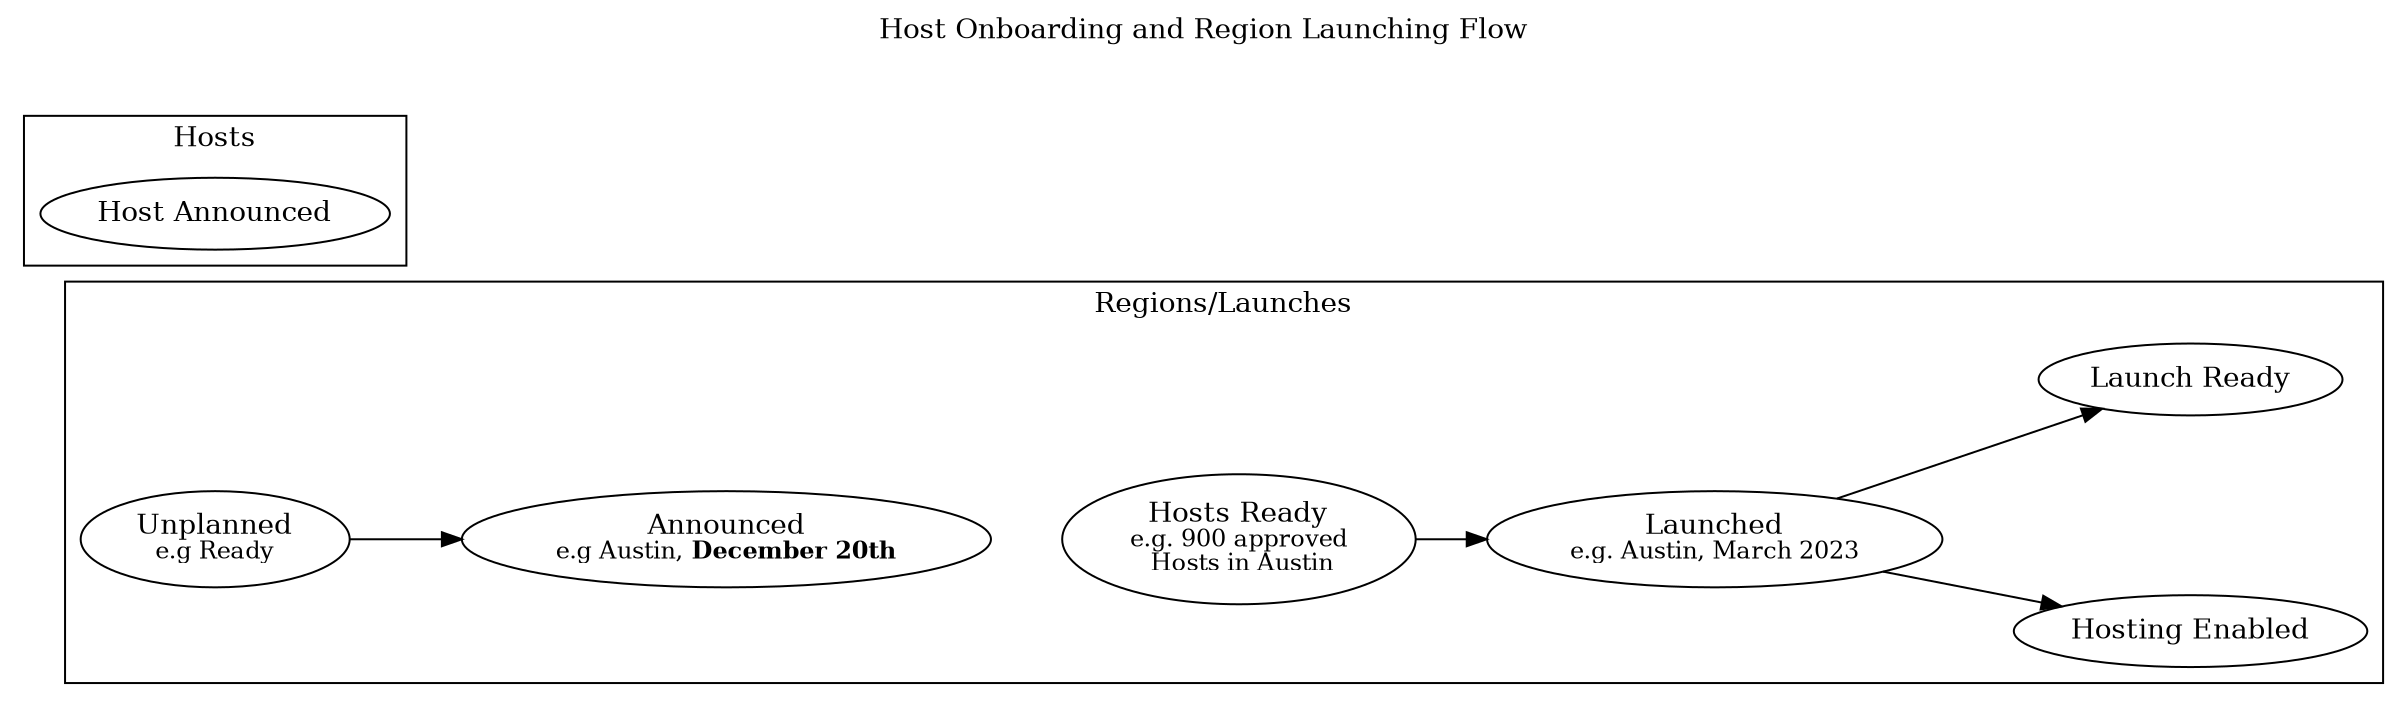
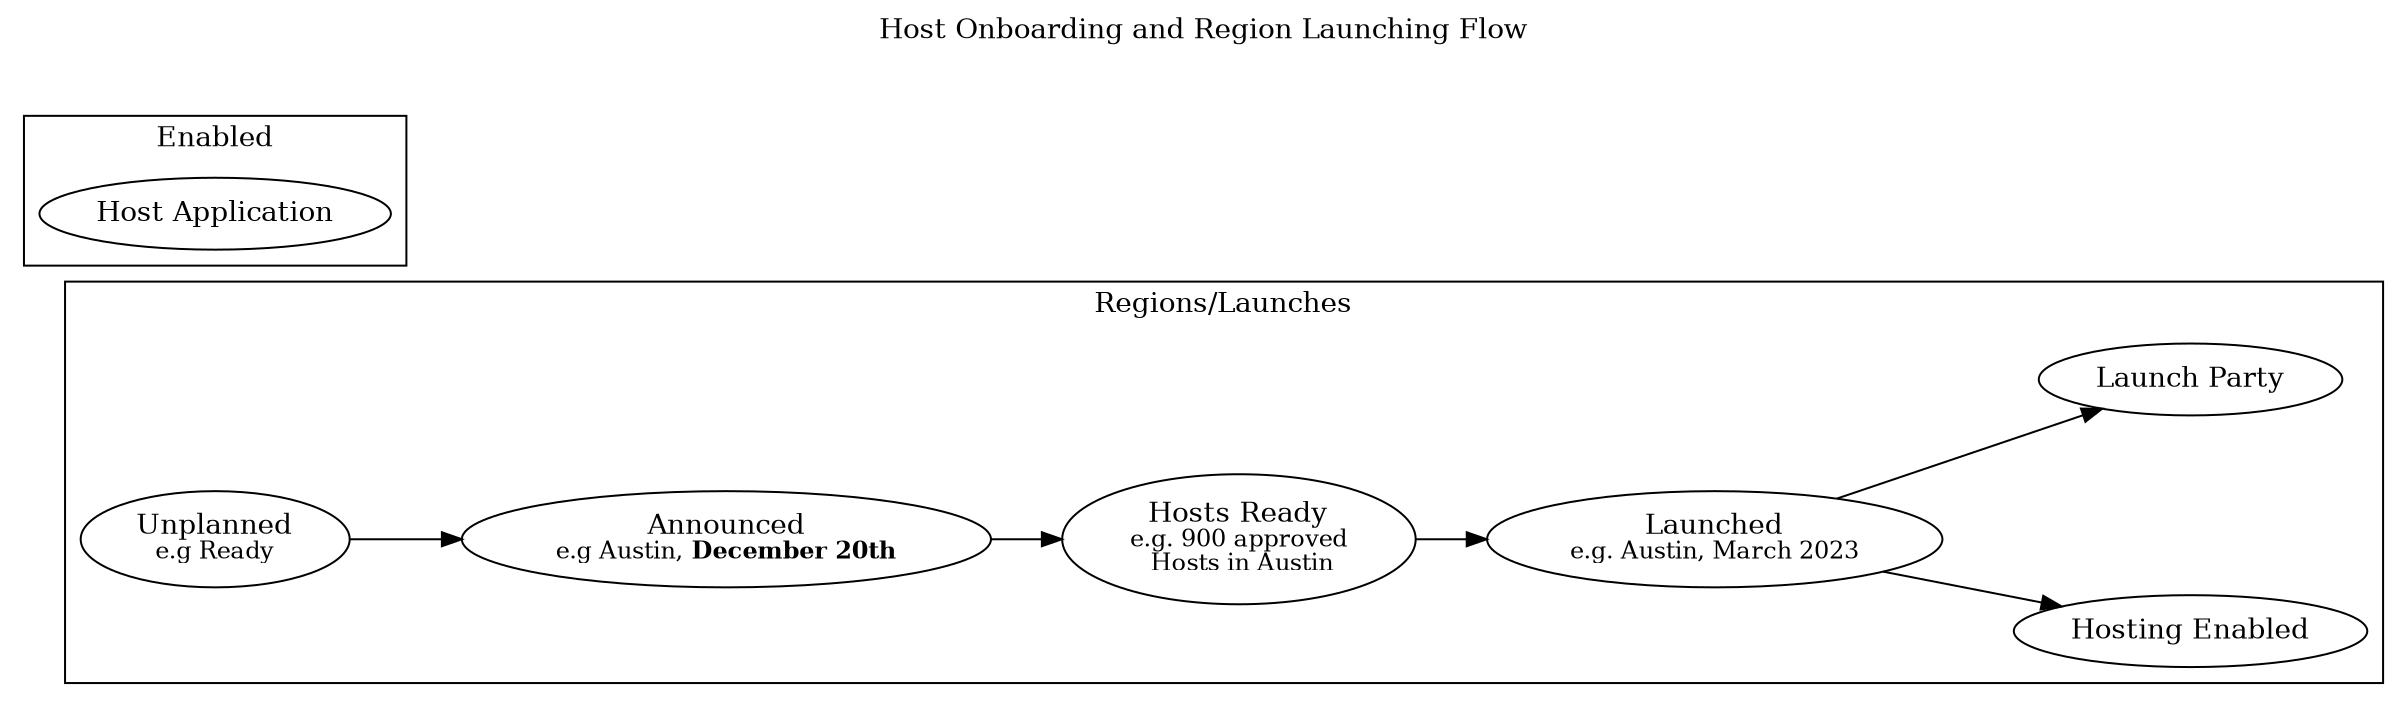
(215, 139) -> (215, 139)
(215, 214) -> (215, 214)
(2191, 379) -> (2191, 379)
none -> (1016, 539)
